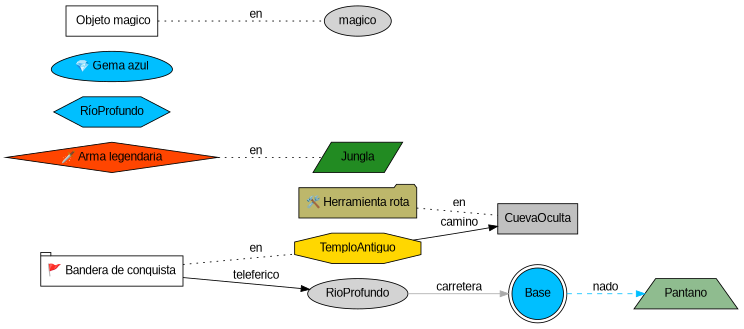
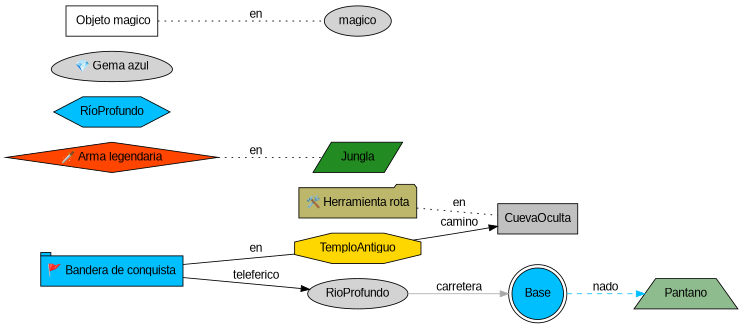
(112, 66) -> (112, 66)
(239, 259) -> (239, 259)
(112, 271) -> (112, 271)
